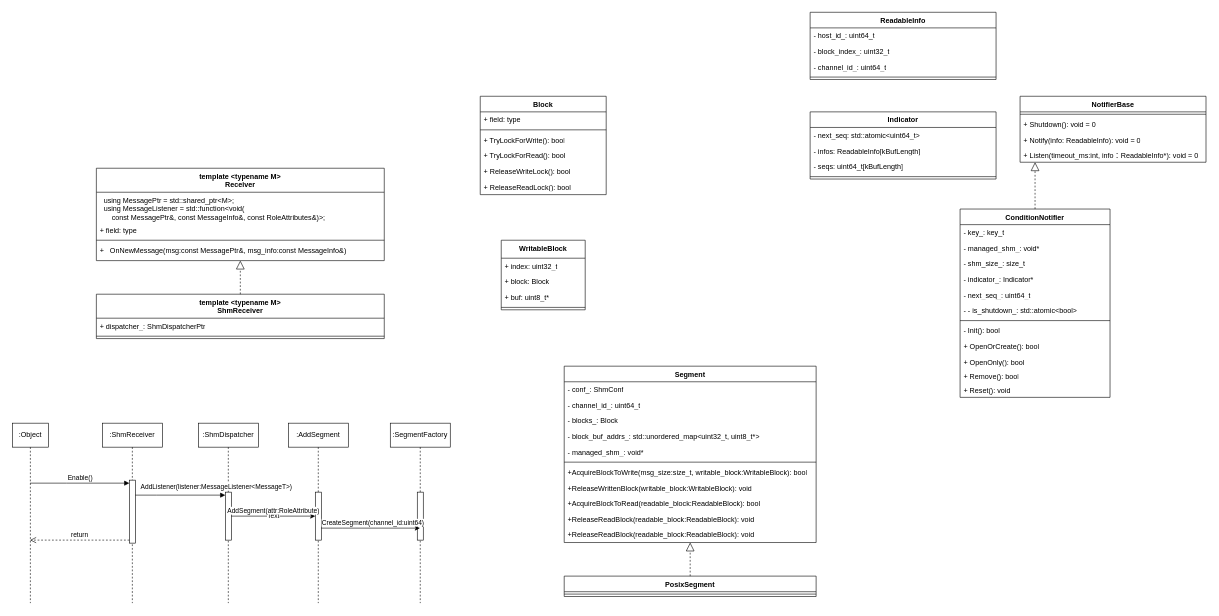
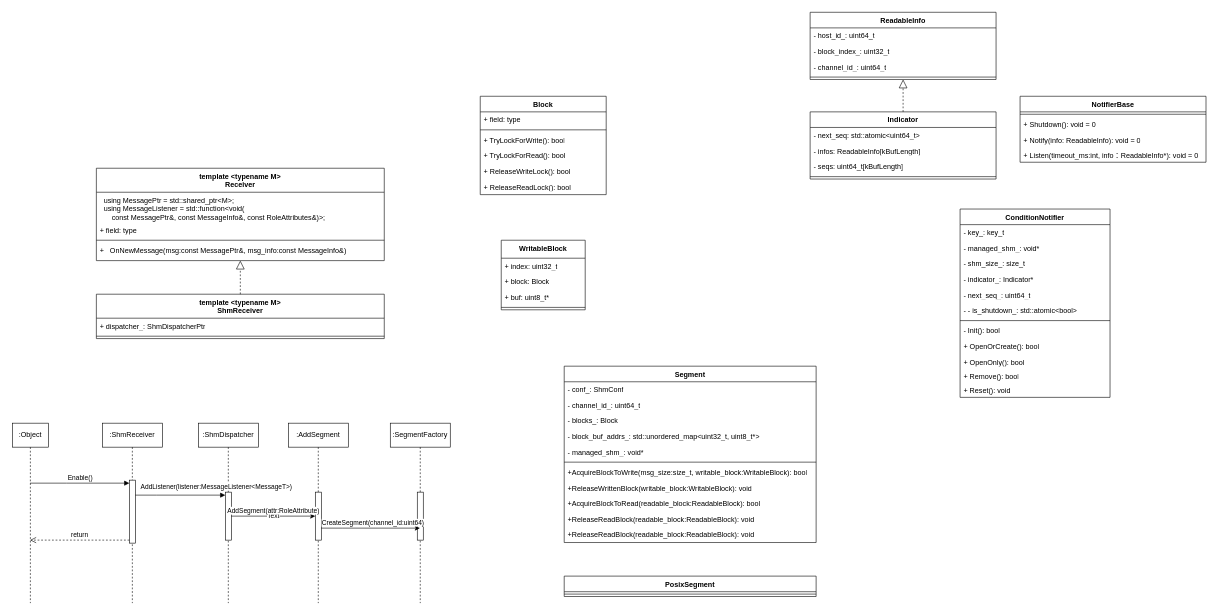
none -> (903, 100)
(1035, 190) -> none
(690, 564) -> none
